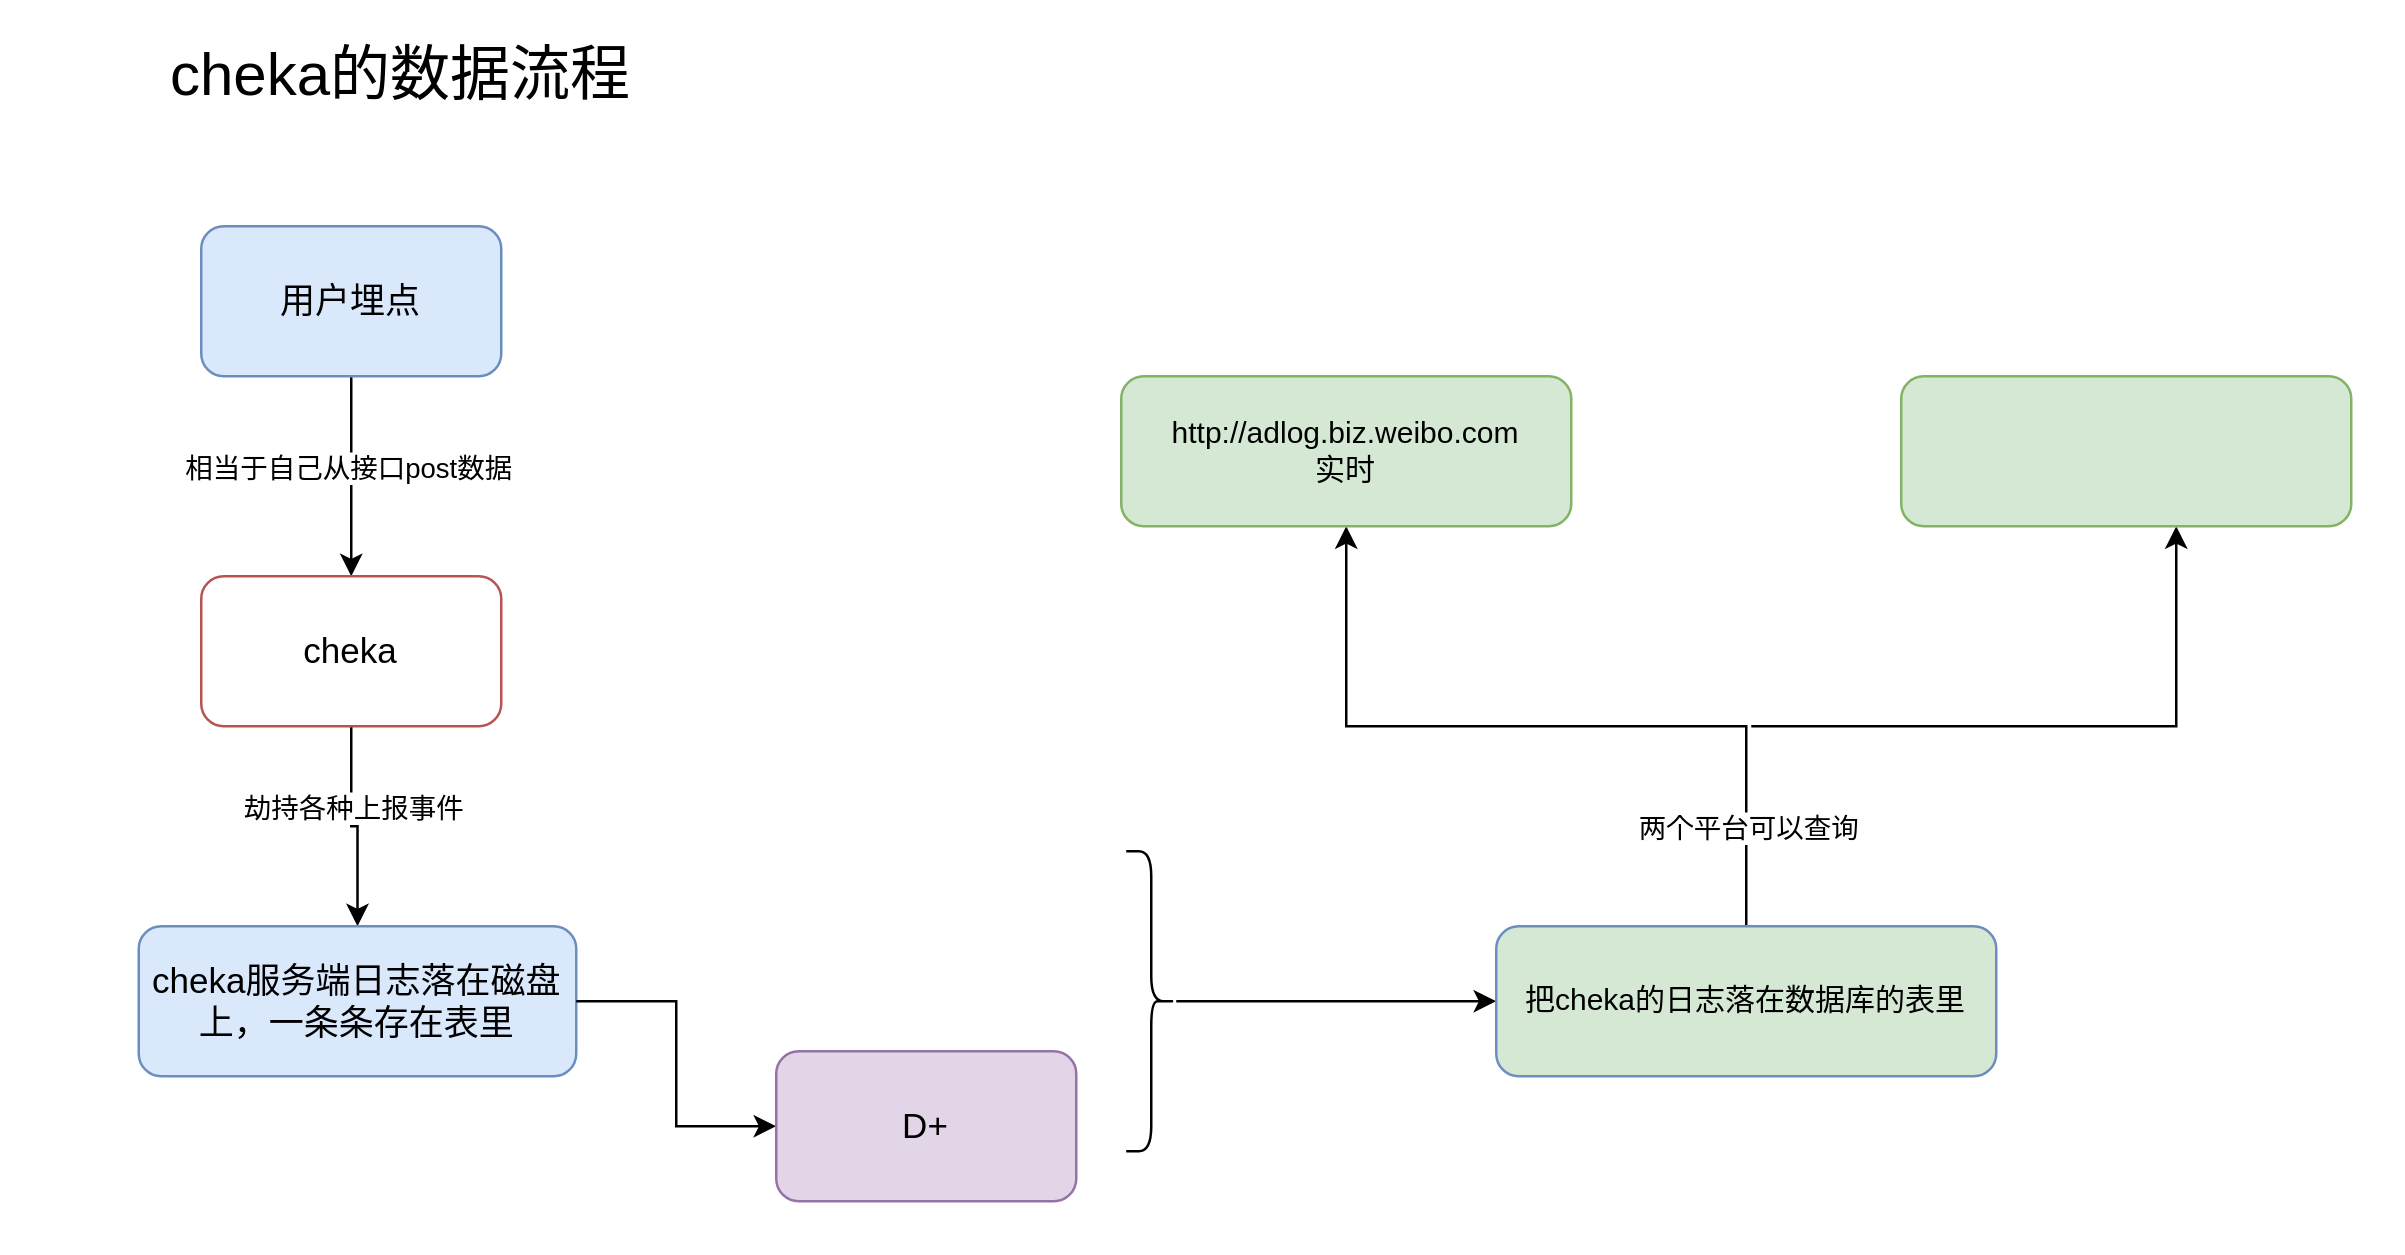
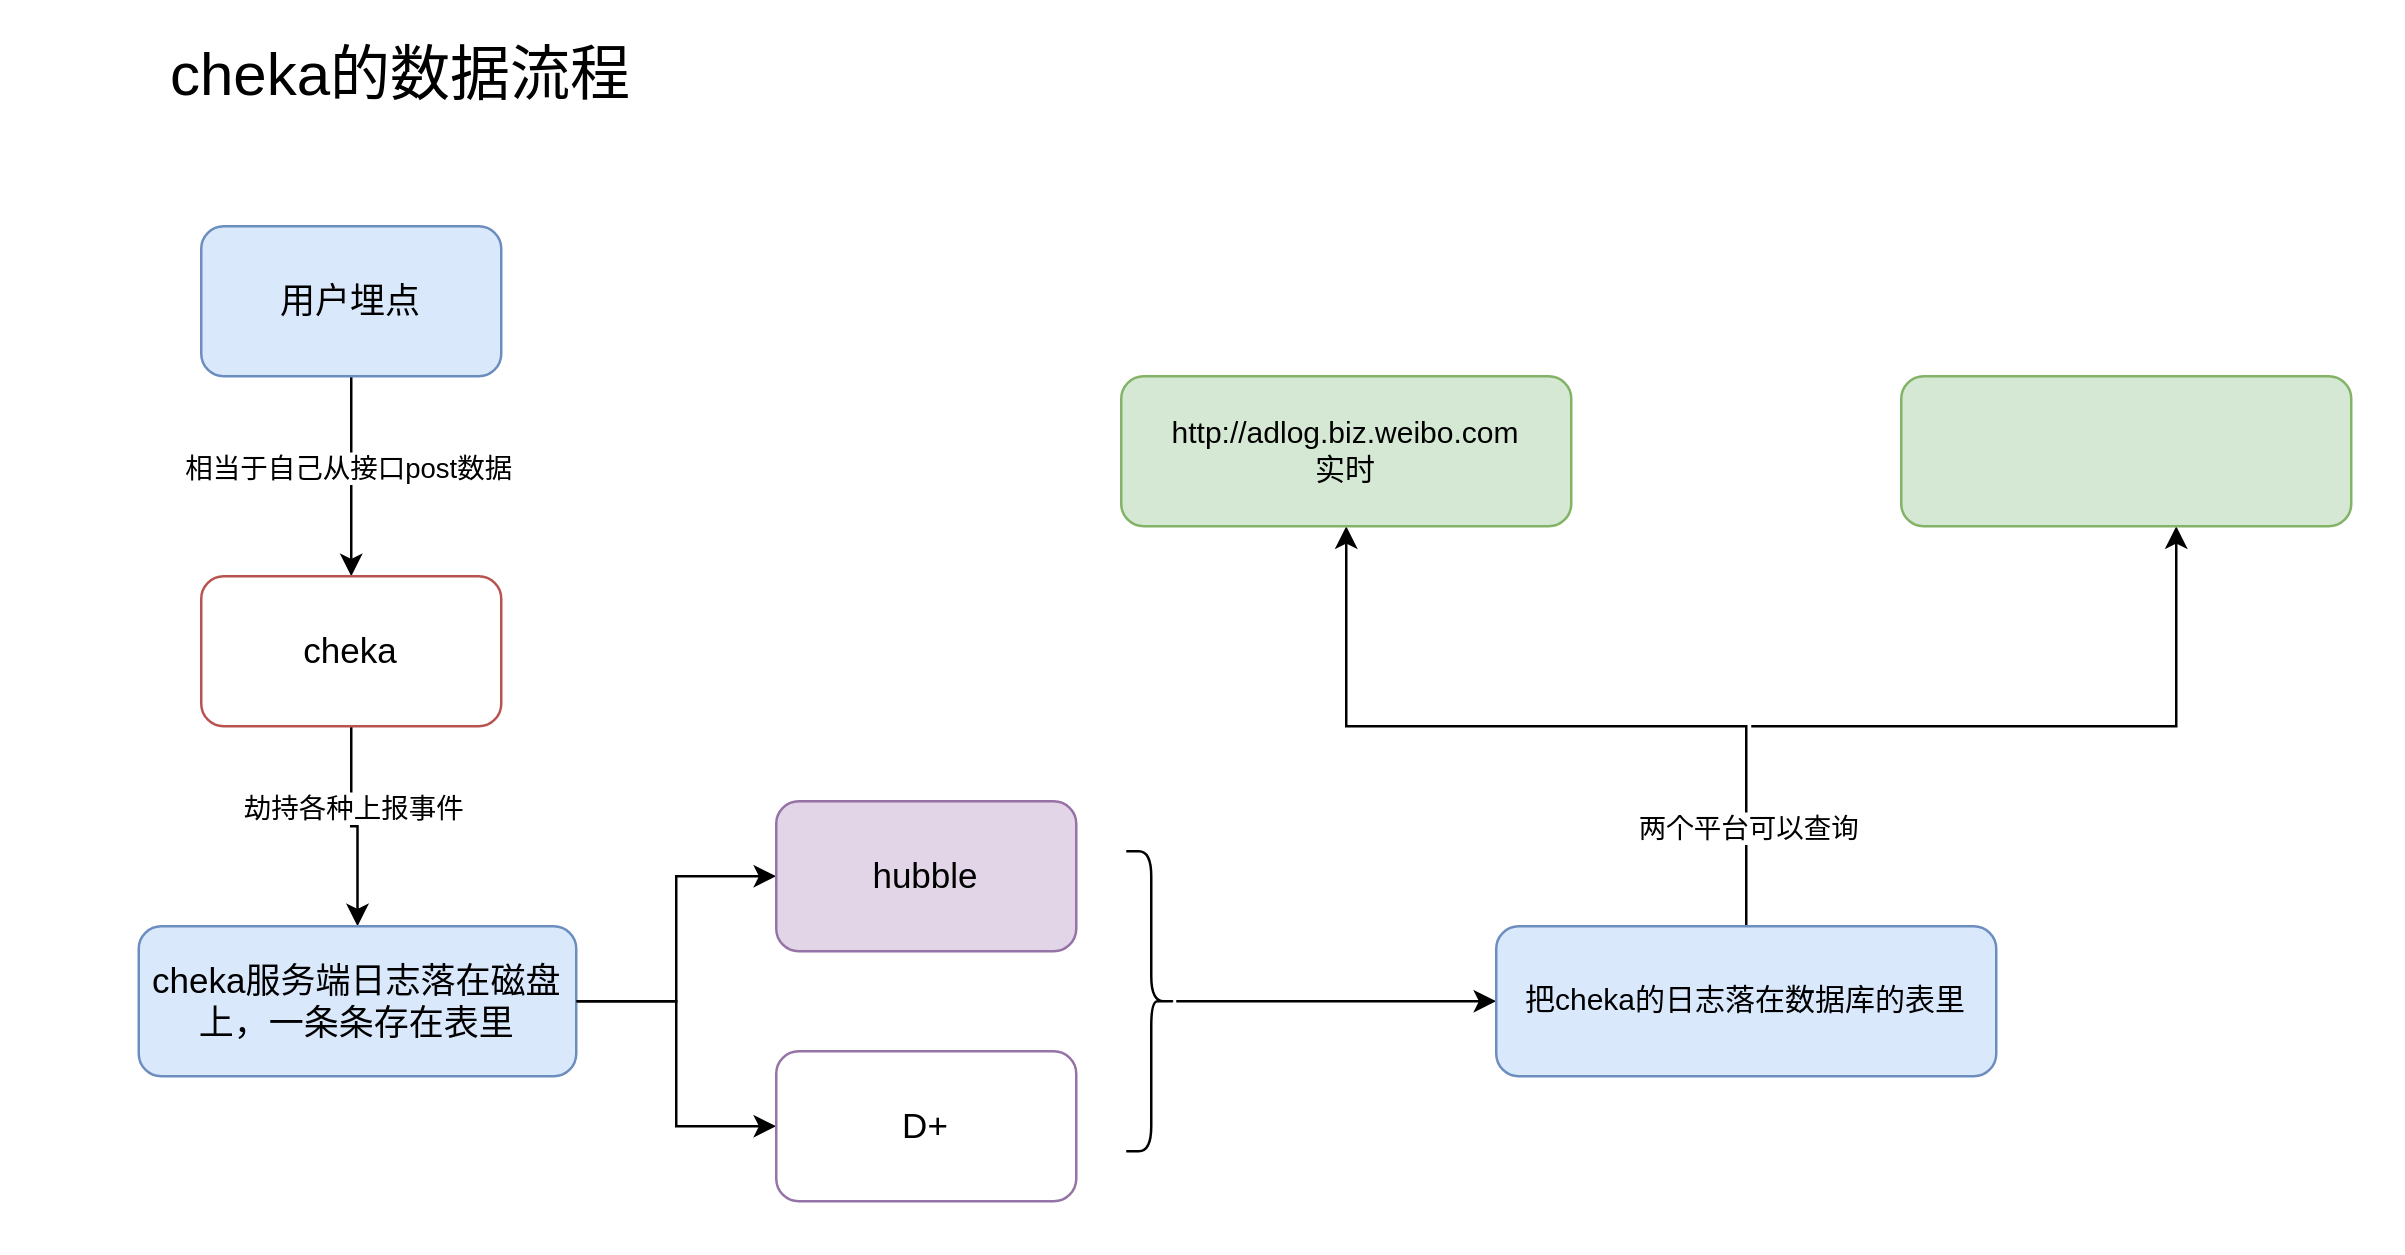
none -> (926, 876)
none -> (676, 895)
(1746, 1001) -> (1746, 1001)
(926, 1126) -> (926, 1126)
